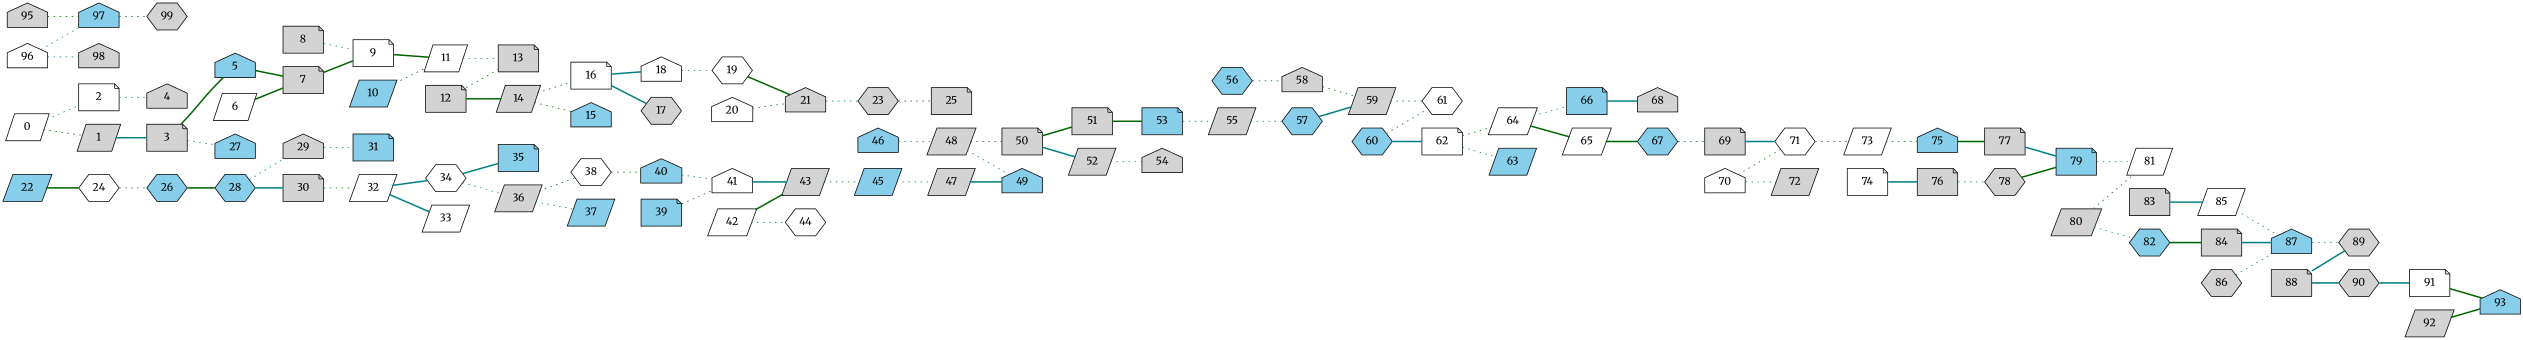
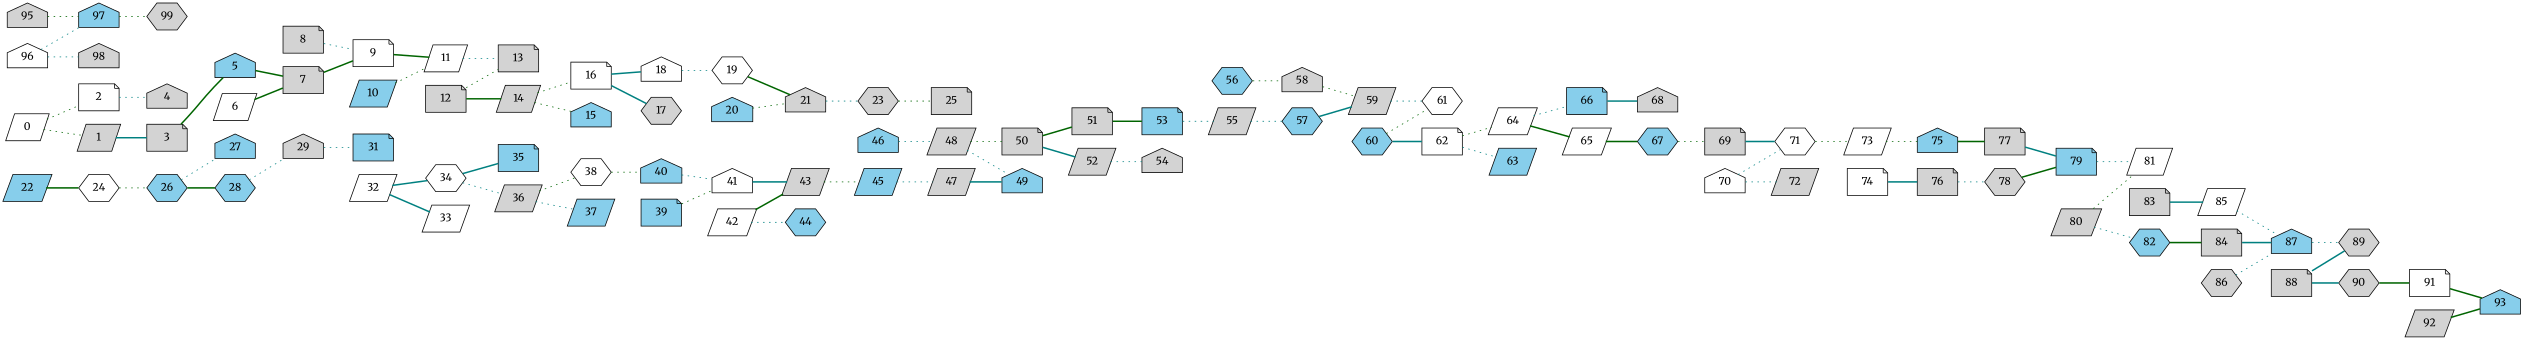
(732, 111) -> (732, 111)
(63, 112) -> (63, 112)
(201, 143) -> (199, 169)
(1759, 162) -> (1759, 162)
(303, 188) -> none
(806, 222) -> (806, 222)
(2394, 283) -> (2394, 283)
